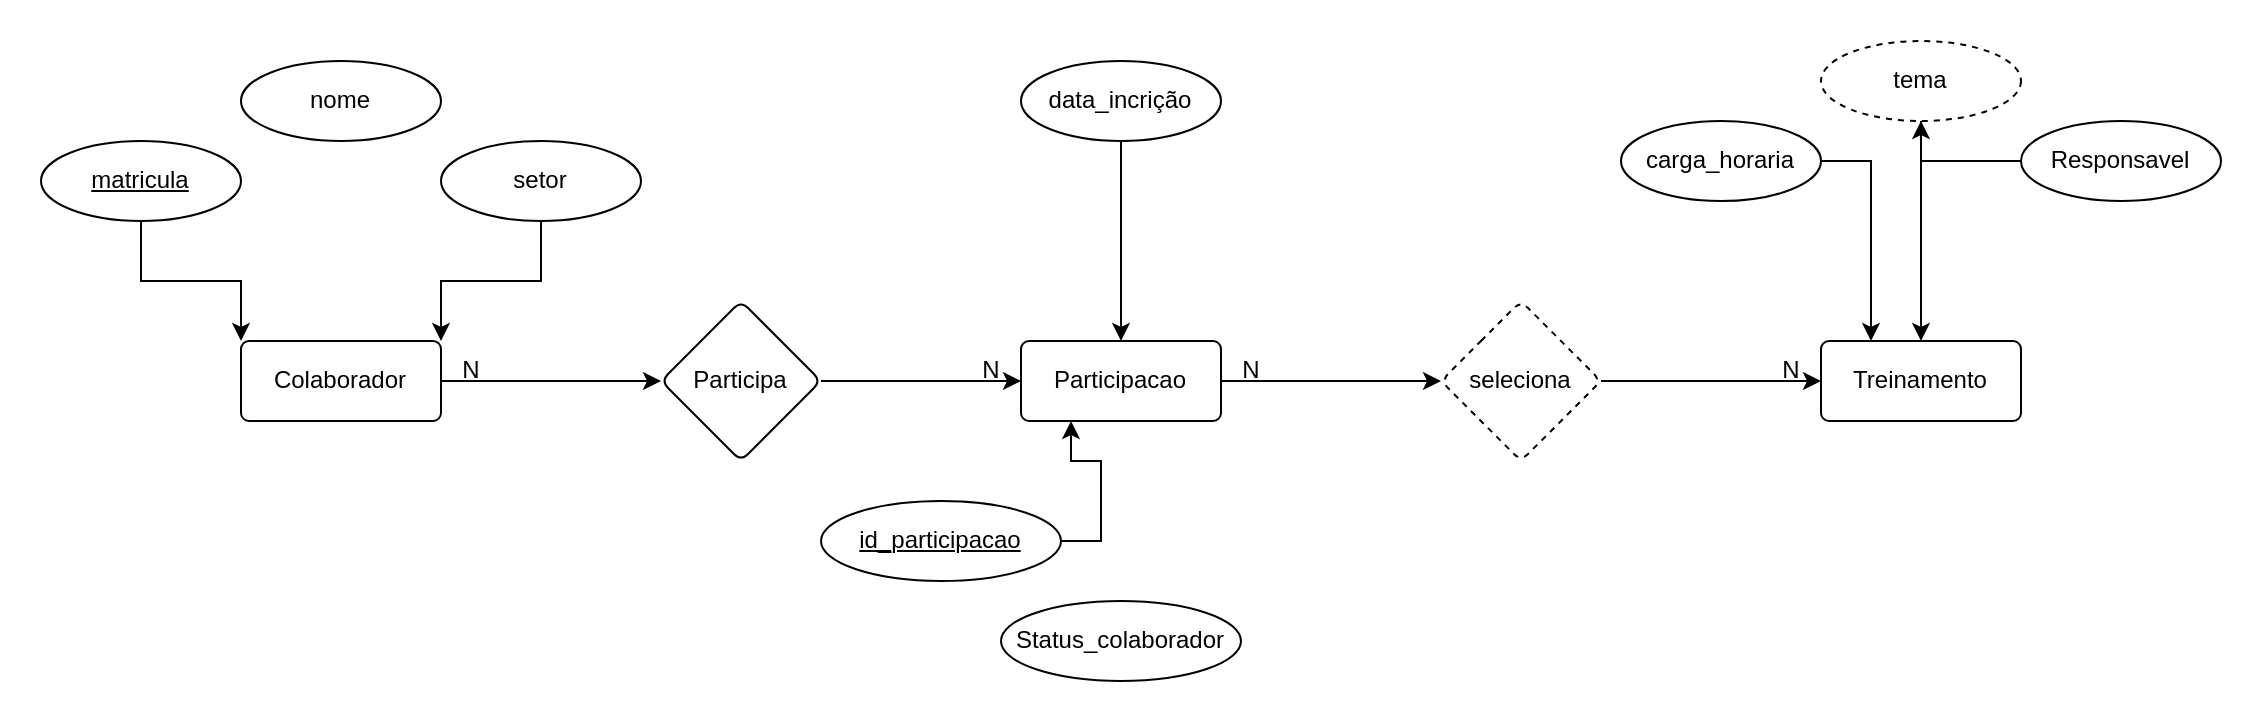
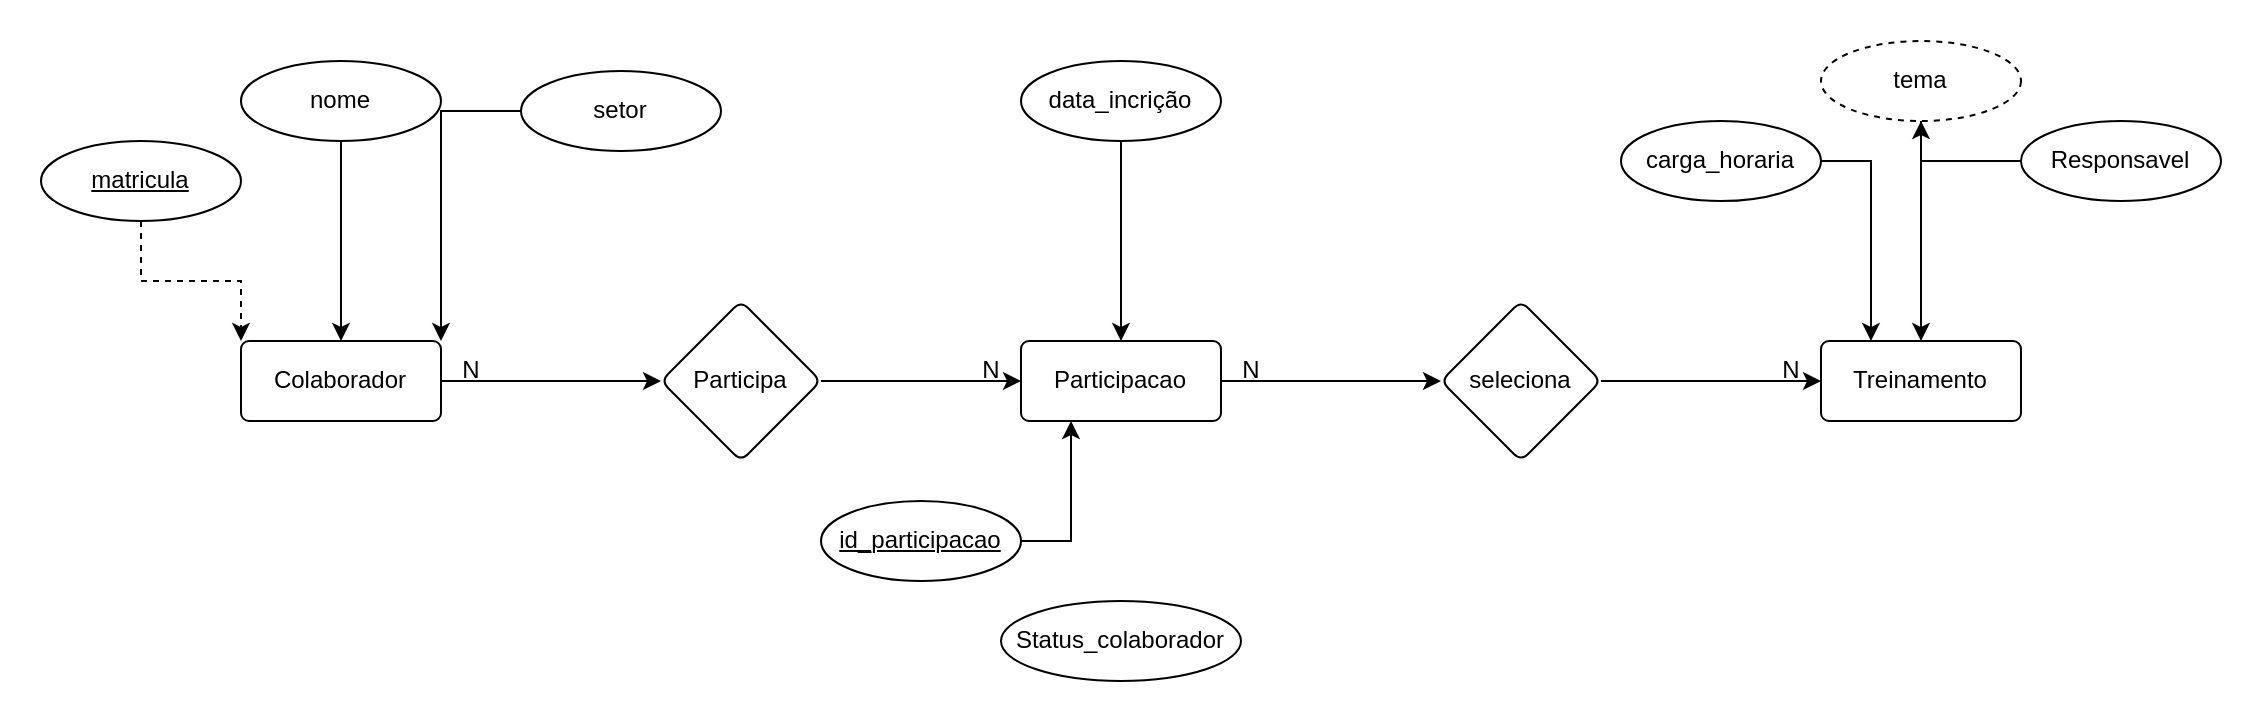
(541, 181) -> (621, 111)
none -> (341, 234)
(185, 281) -> (185, 281)
(1521, 381) -> (1521, 381)
(941, 541) -> (921, 541)
